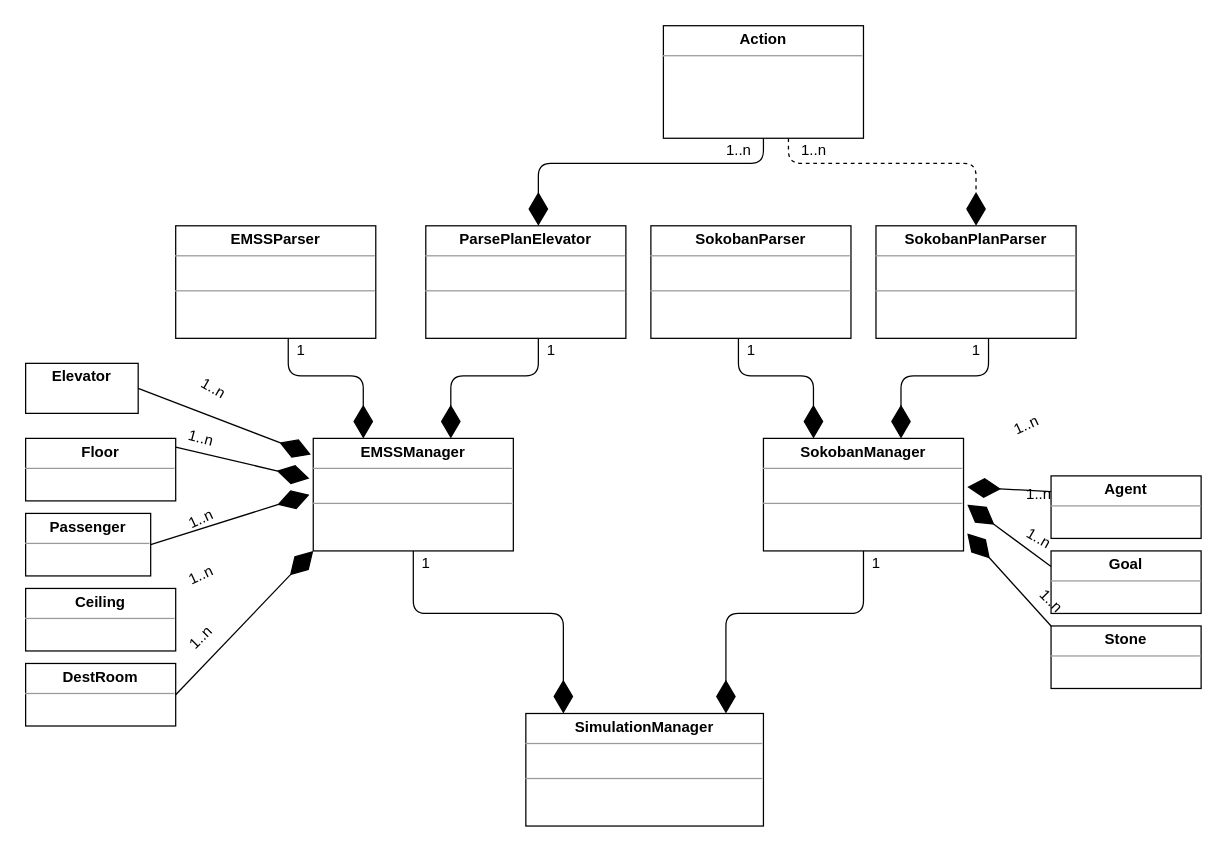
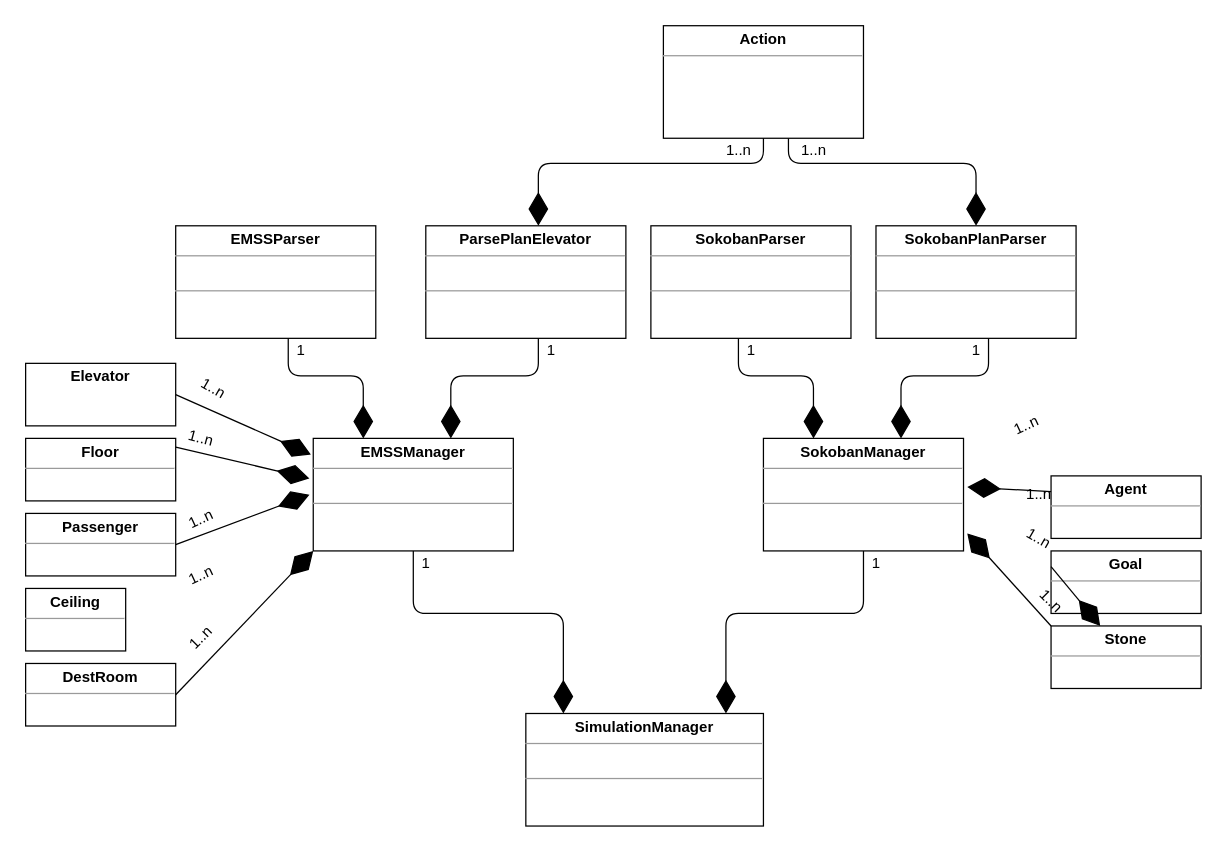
(885, 163) -> (885, 163)
(82, 388) -> (101, 394)
(88, 544) -> (101, 544)
(1022, 545) -> (1065, 583)
(101, 619) -> (76, 619)
